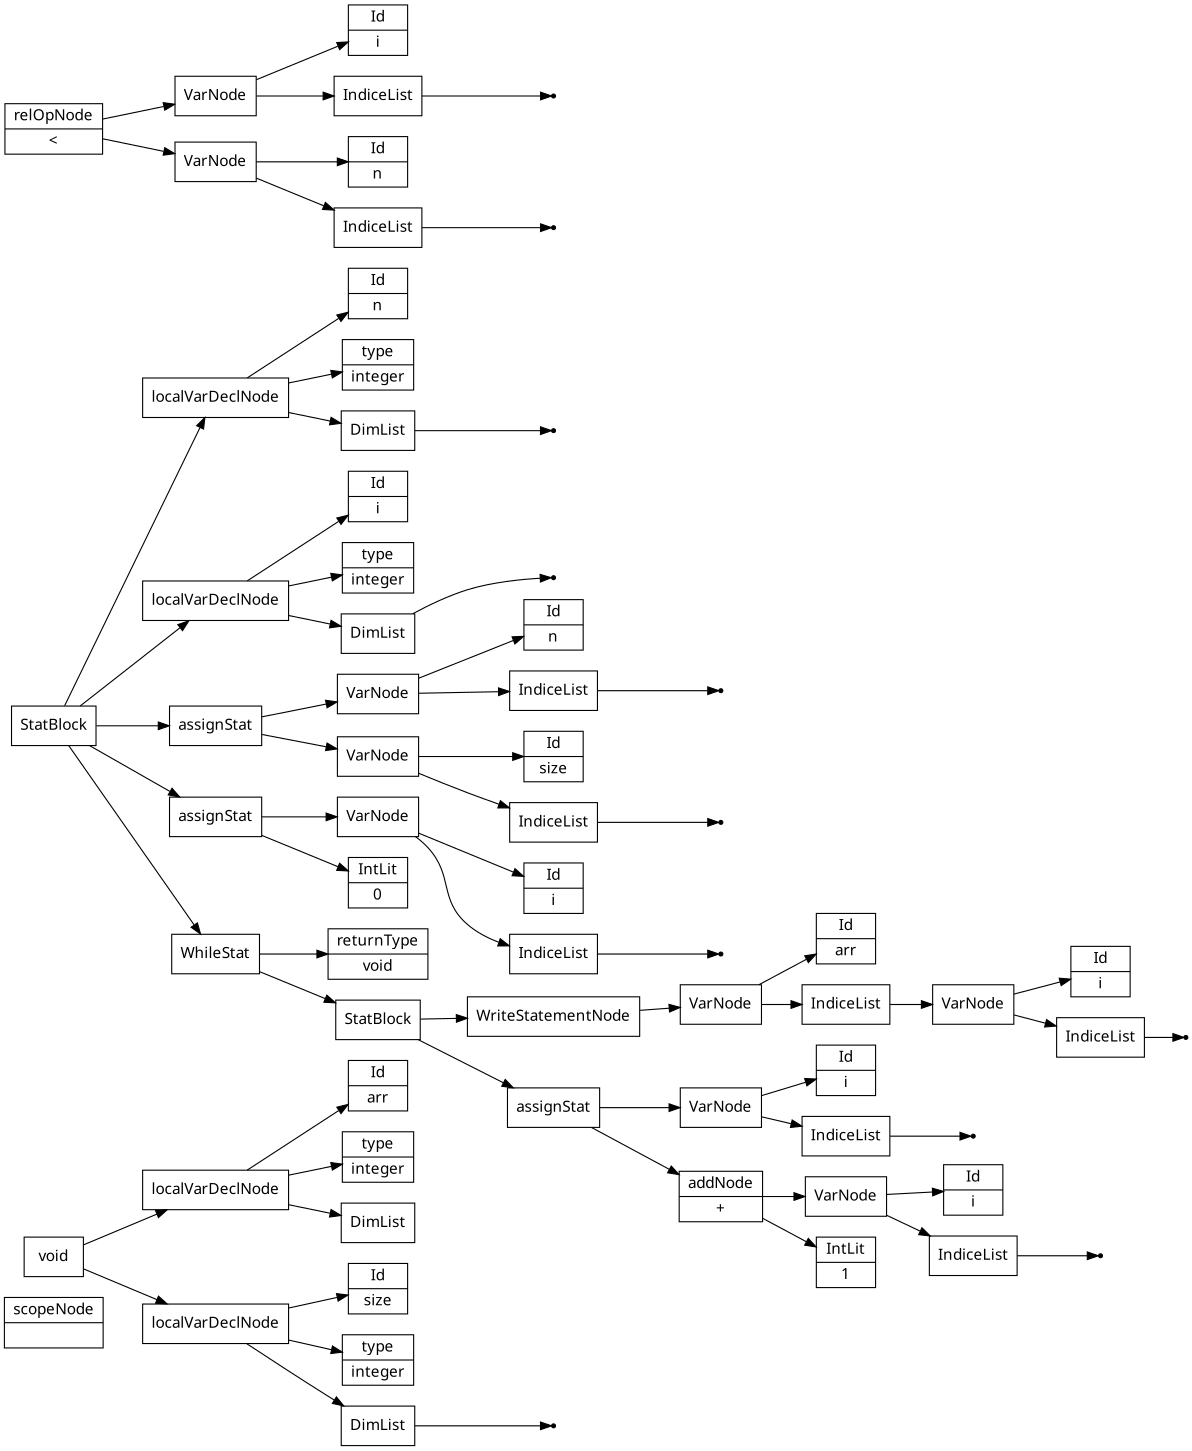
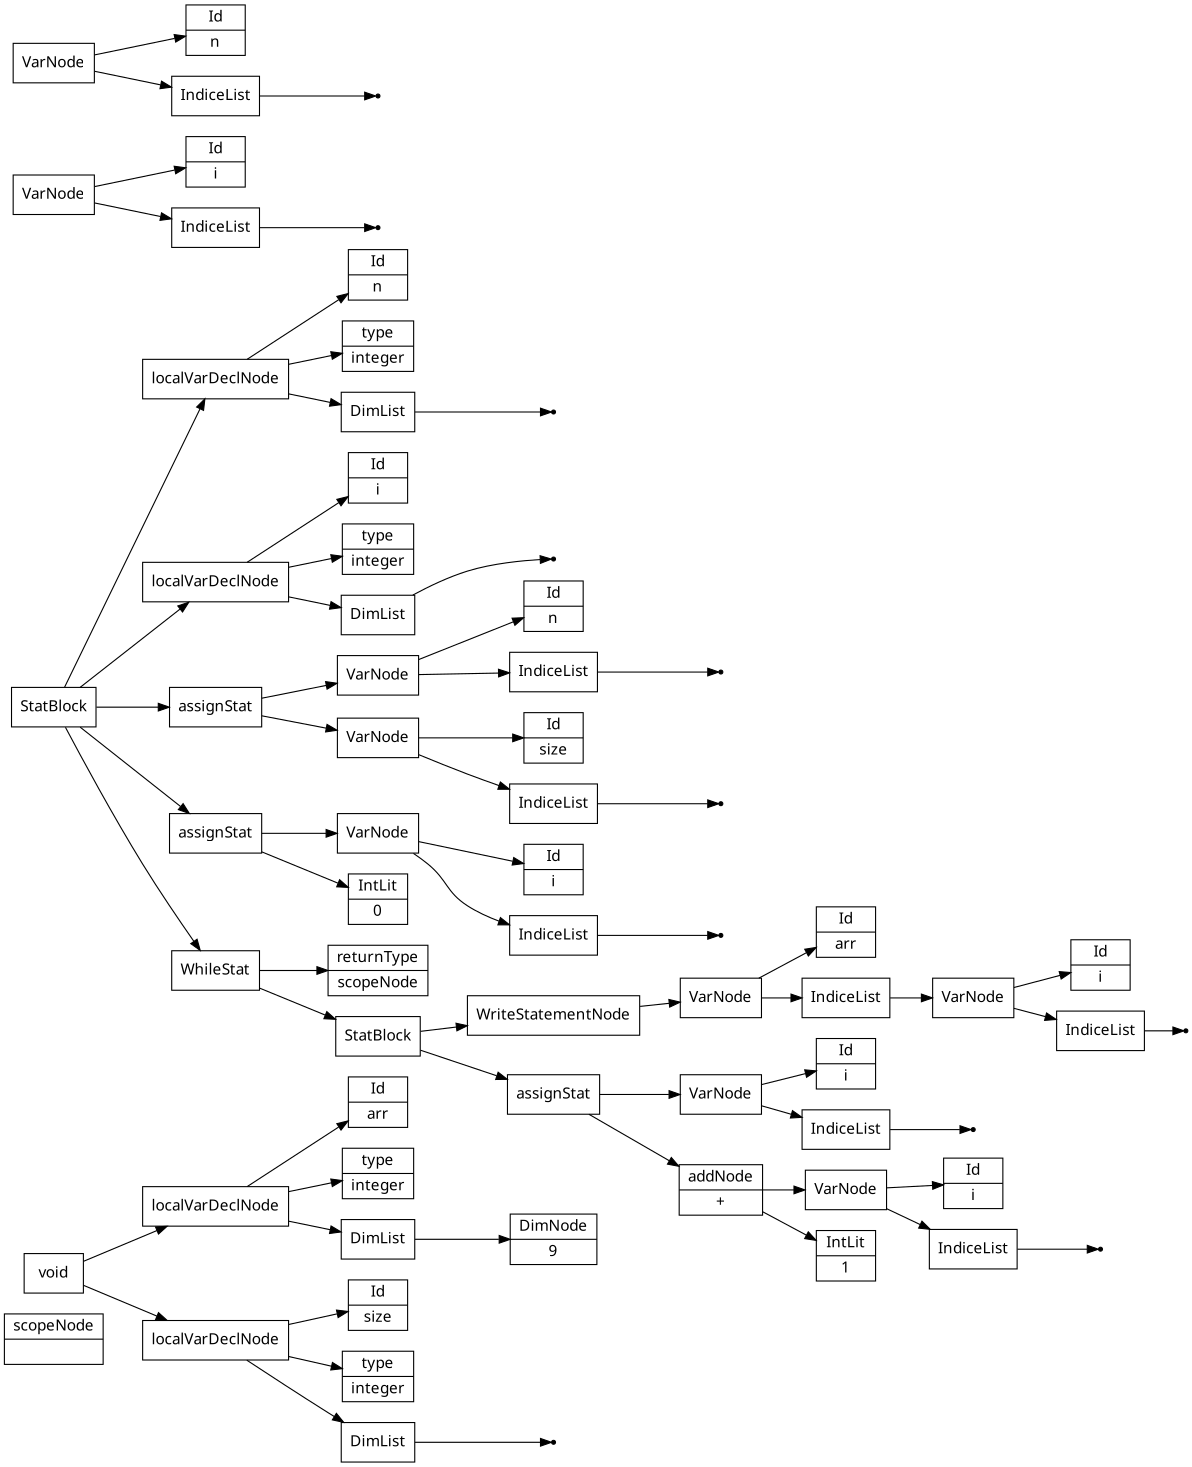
(54, 129) -> none
(378, 966) -> (378, 983)
none -> (554, 1239)
